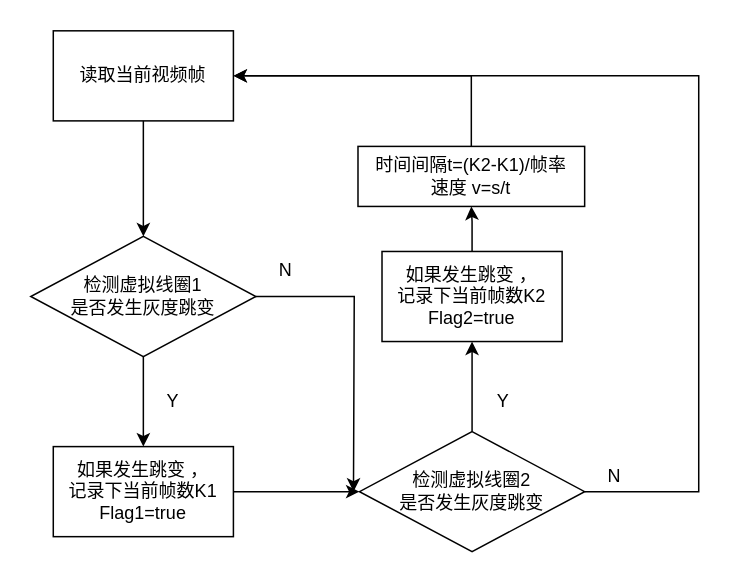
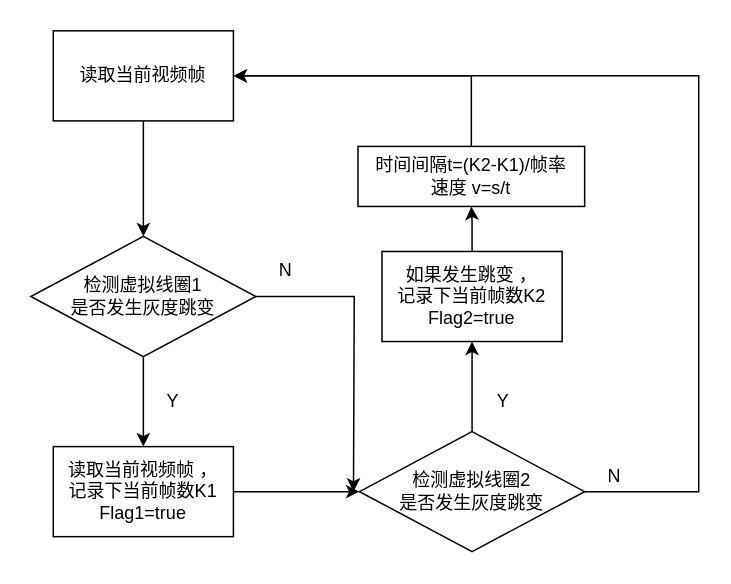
(143, 491) -> (143, 491)
